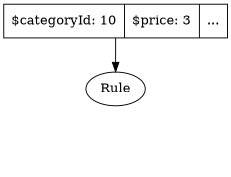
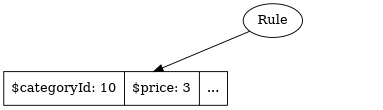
(116, 50) -> (206, 50)
